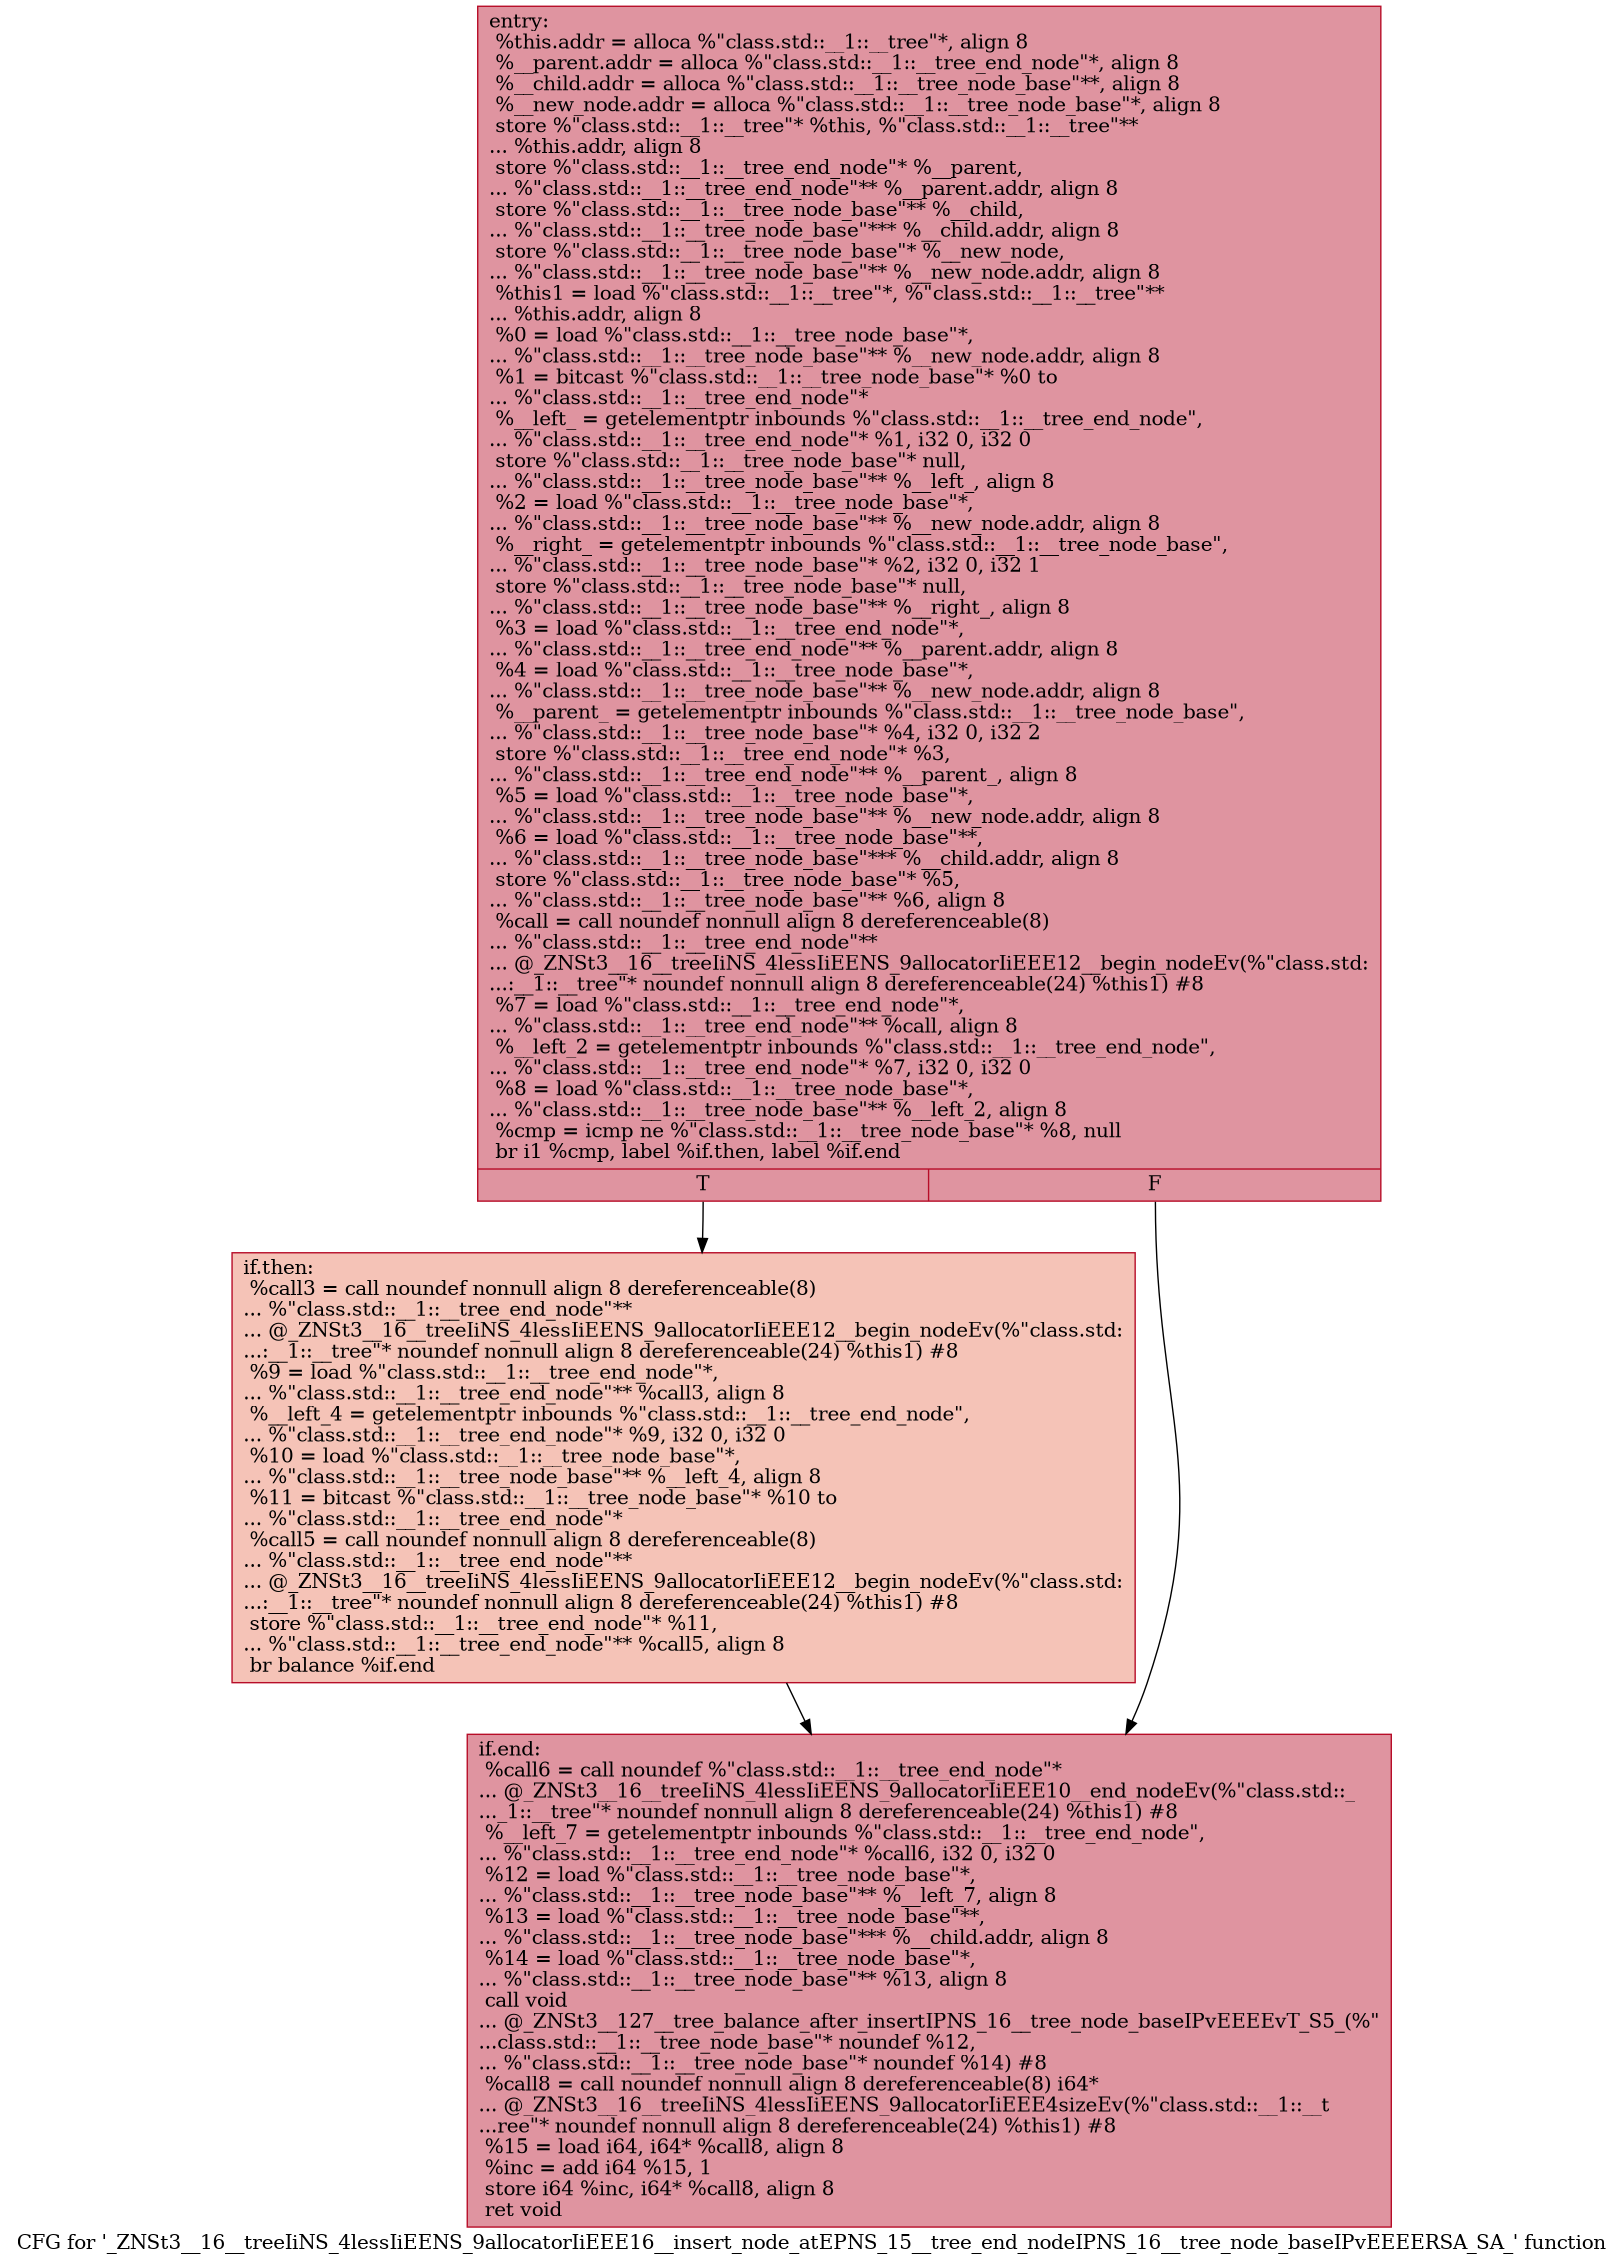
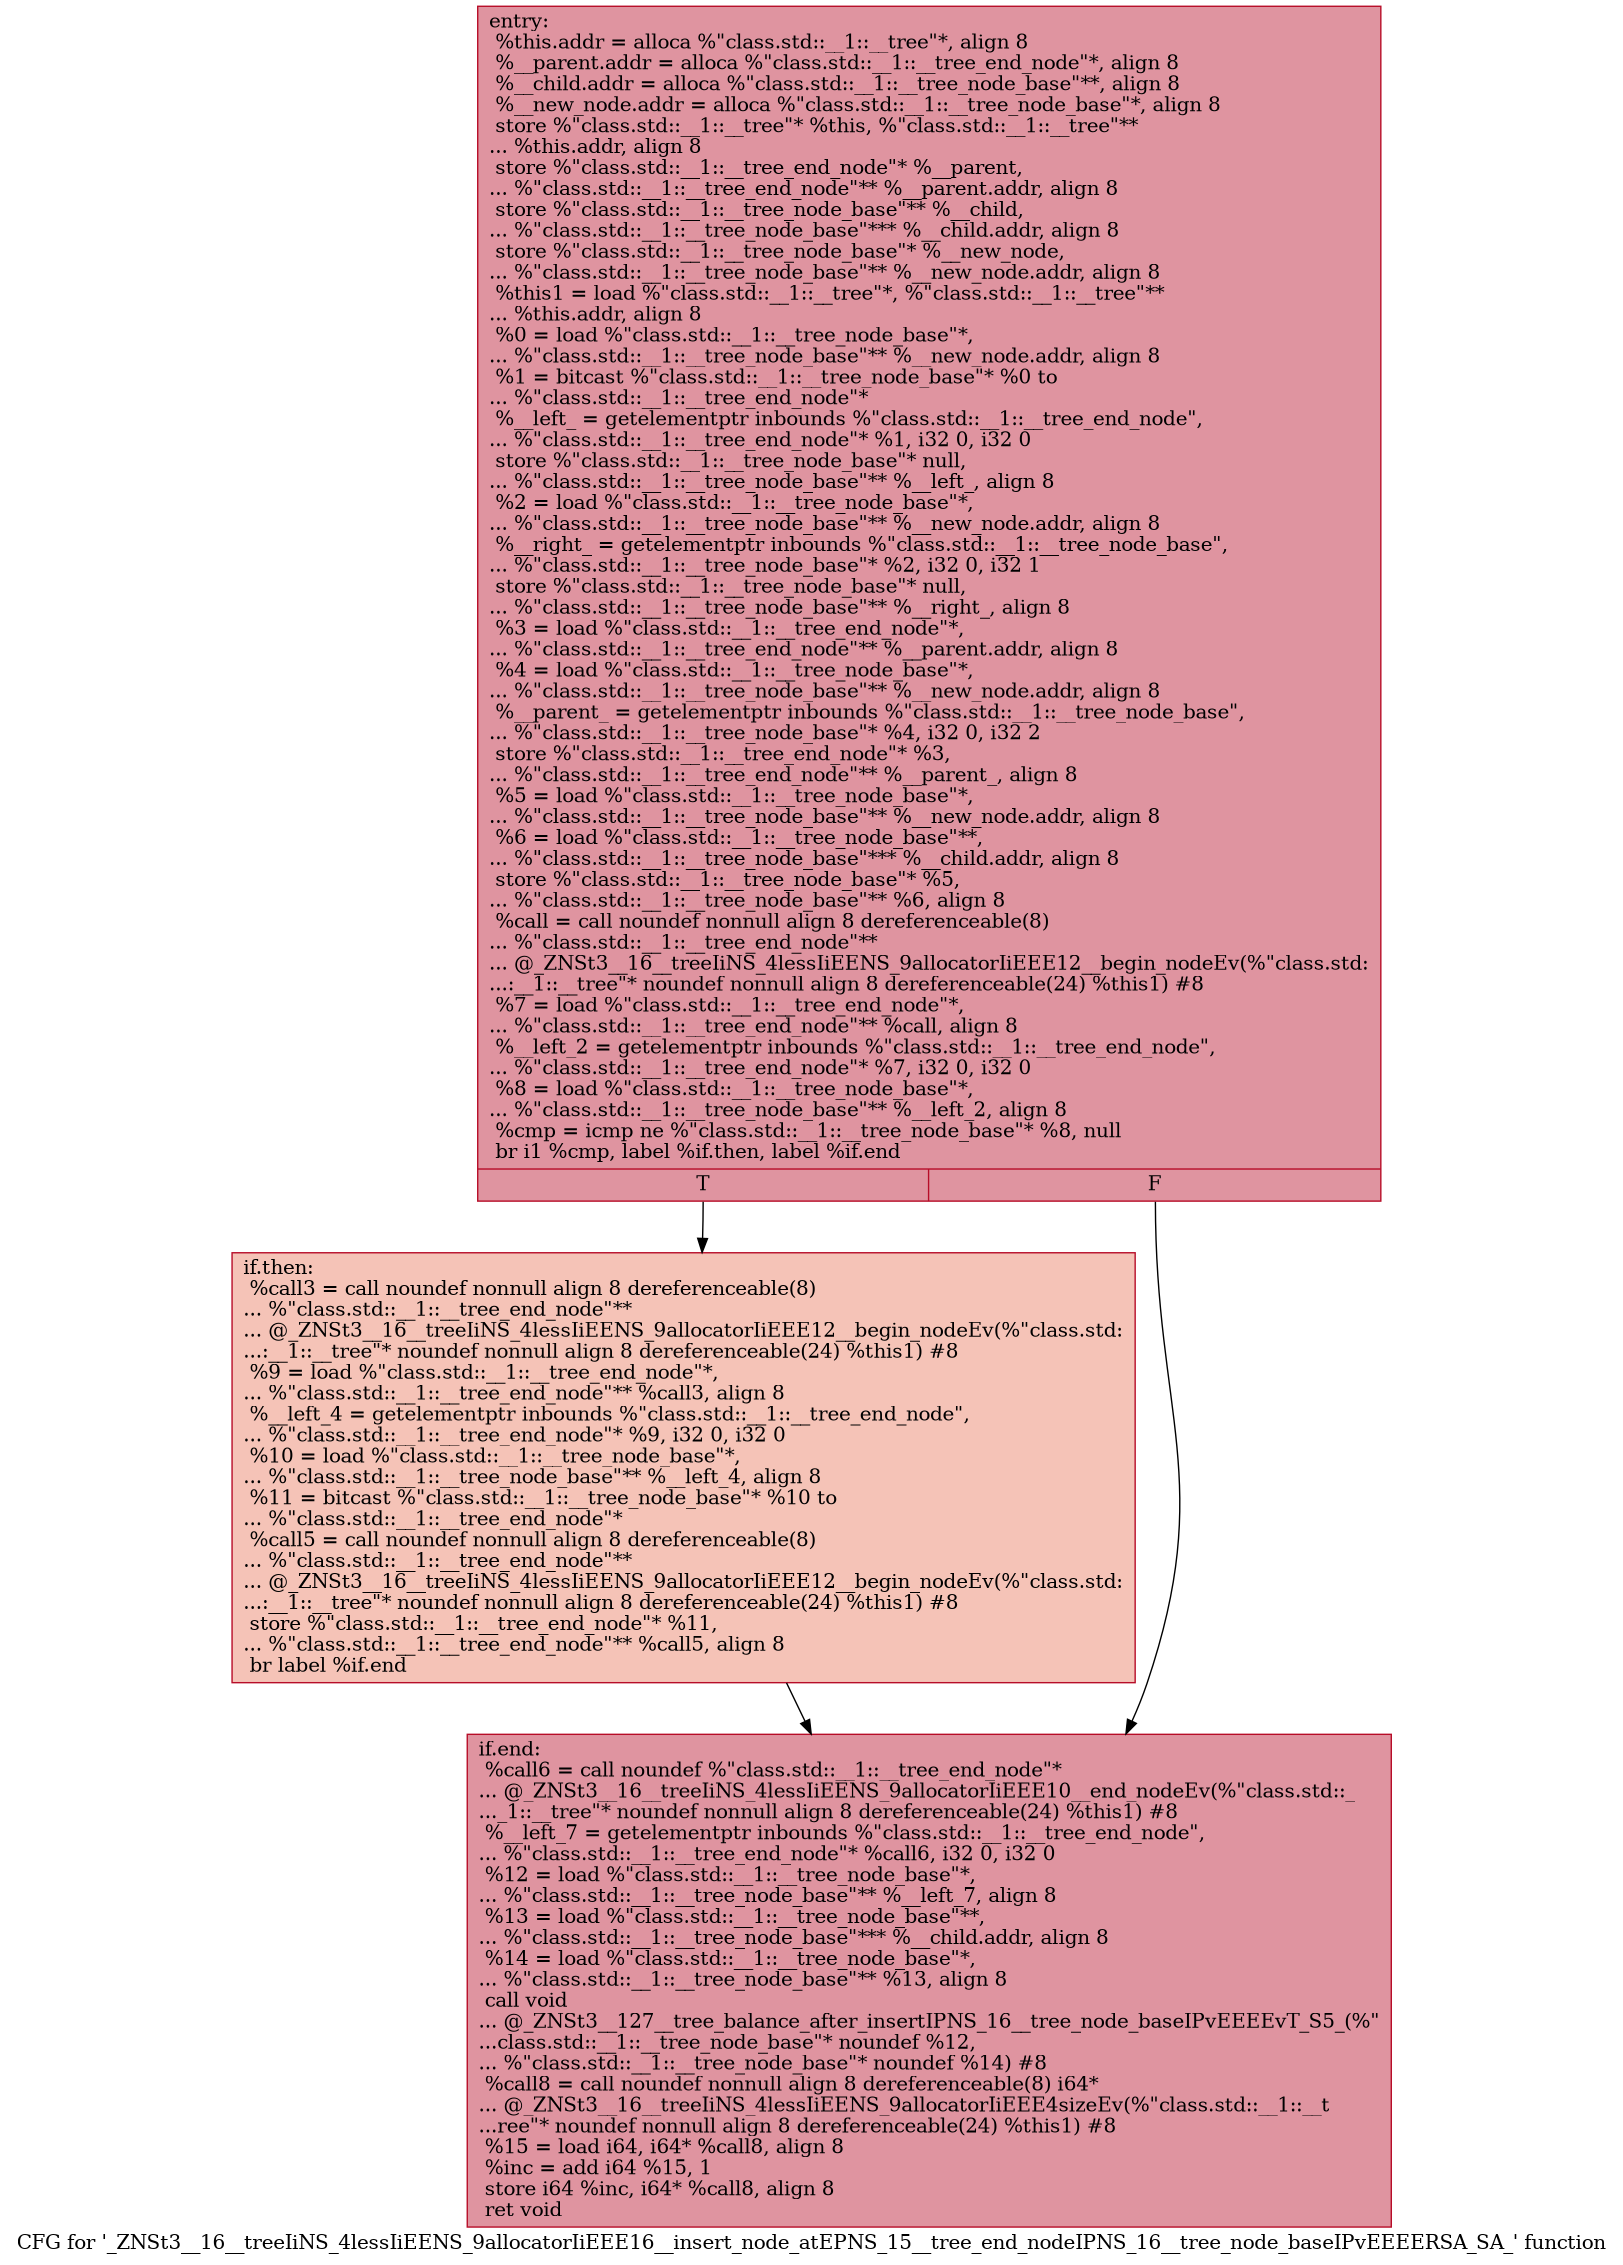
(340, 1666) -> (326, 1666)
